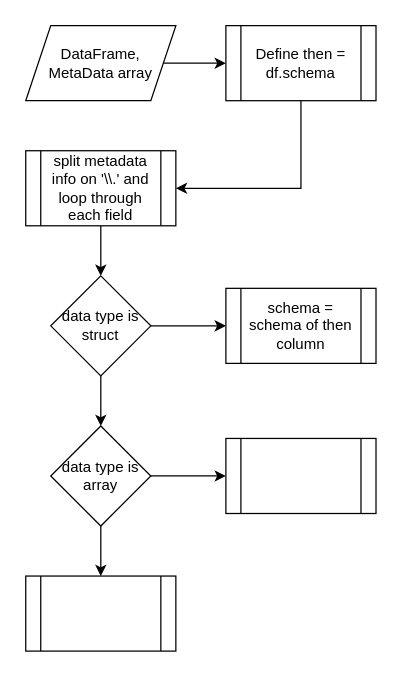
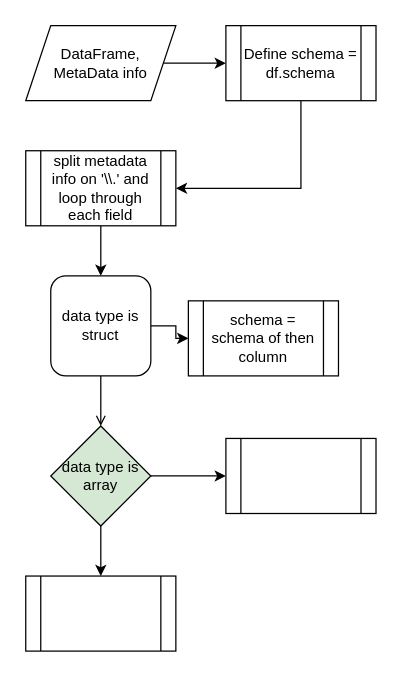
(101, 63) -> (101, 63)
(301, 63) -> (301, 63)
(101, 326) -> (101, 326)
(301, 326) -> (263, 338)
(101, 416) -> (101, 418)
(101, 476) -> (101, 476)
